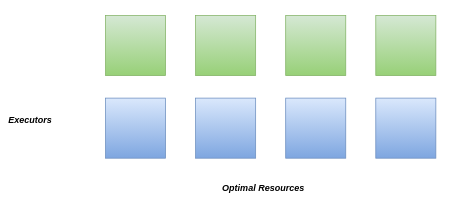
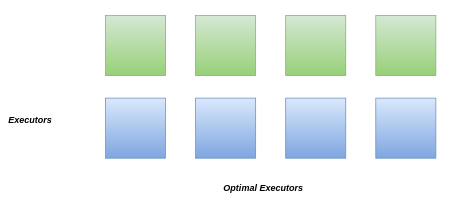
(263, 188) -> (263, 188)
